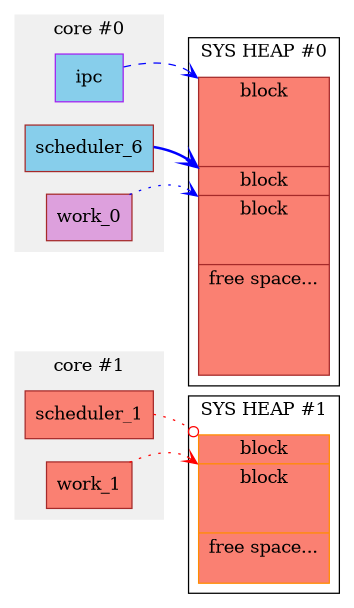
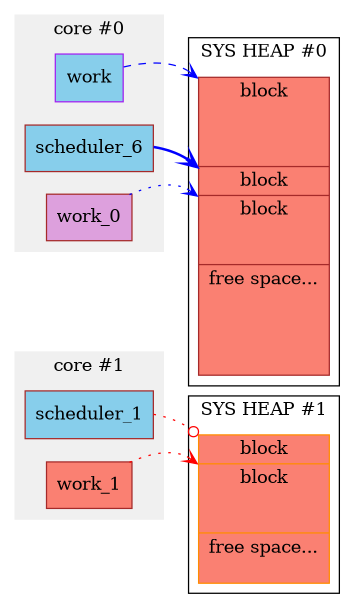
(89, 78) -> (89, 78)
(89, 415) -> (89, 415)
